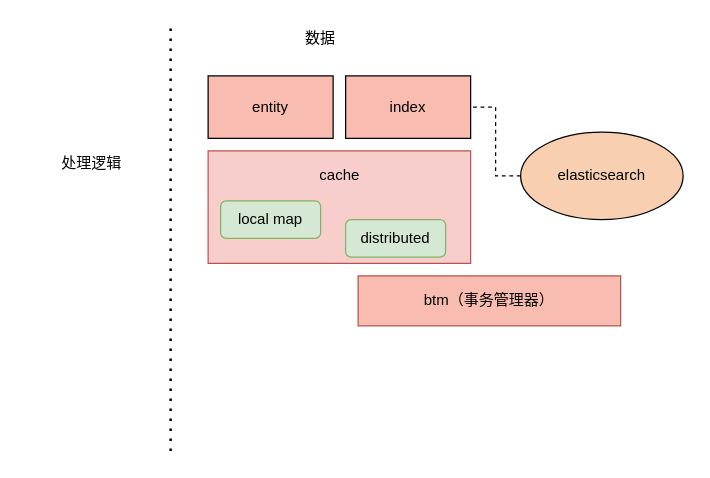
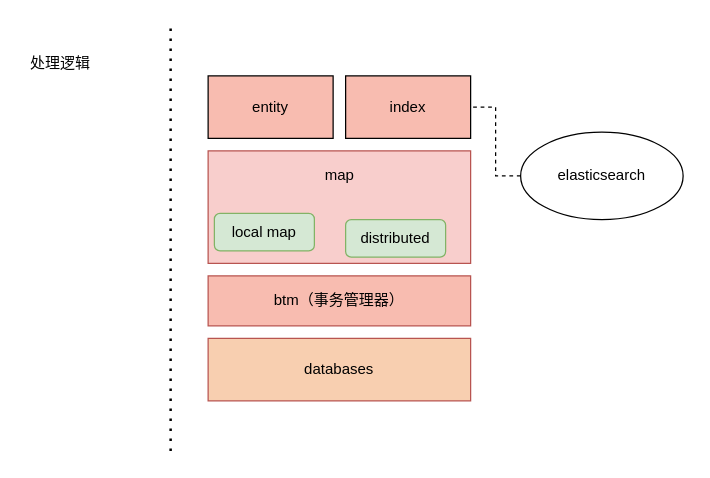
(321, 38) -> none
(92, 163) -> (61, 63)
(340, 176) -> (340, 176)
(602, 176) -> (602, 176)
(271, 219) -> (264, 232)
(489, 301) -> (339, 301)
none -> (339, 369)
